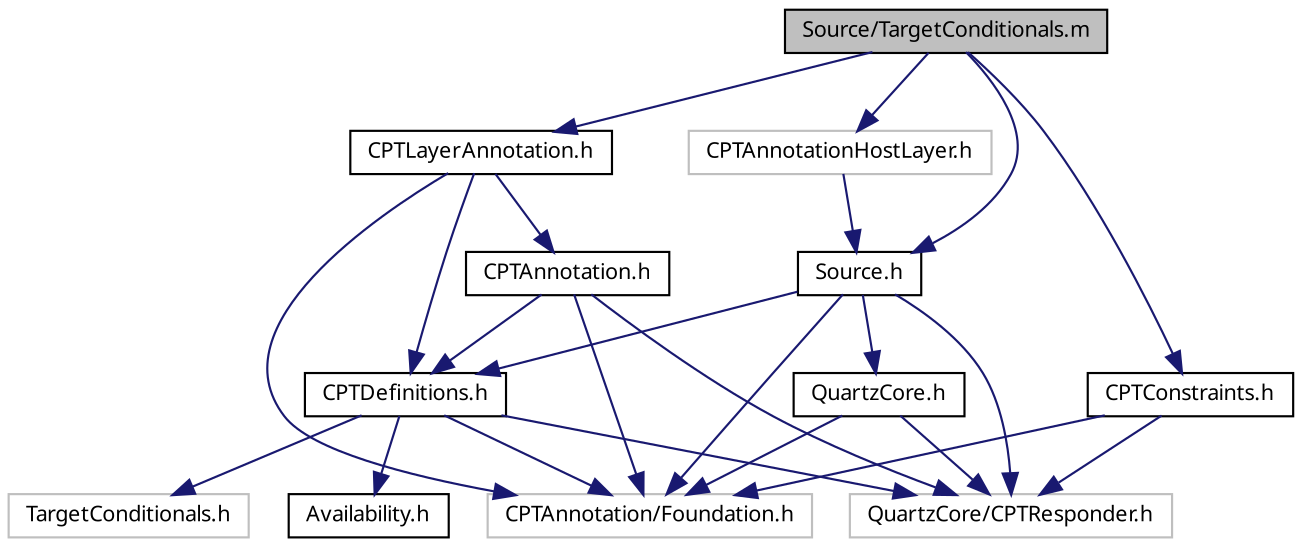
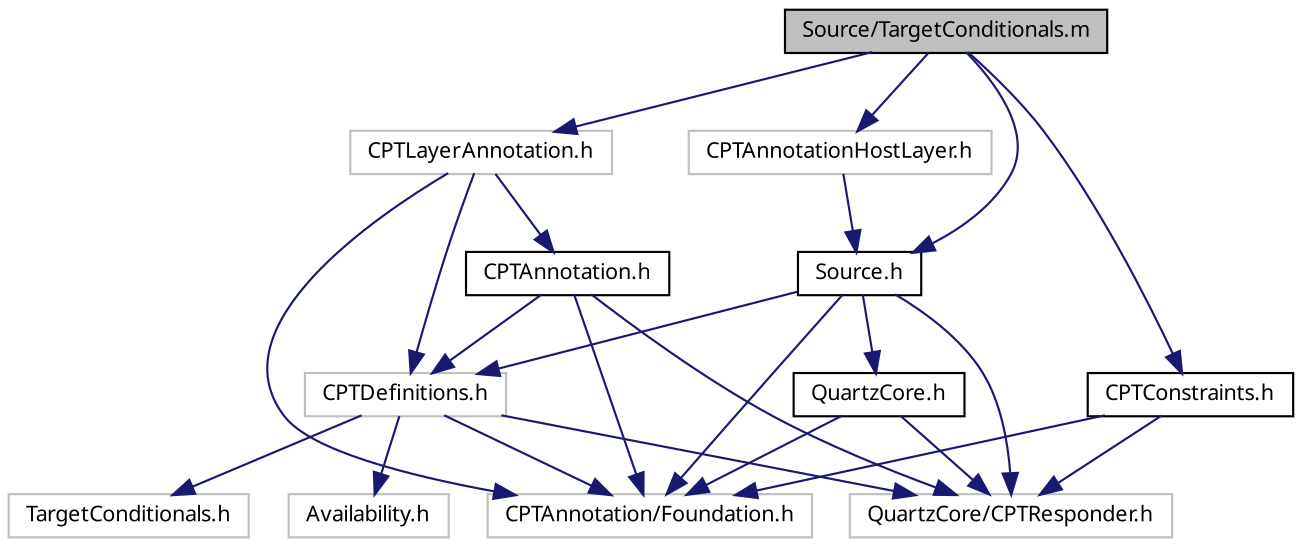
(481, 152) -> (481, 152)
(405, 395) -> (405, 395)
(369, 516) -> (369, 516)
